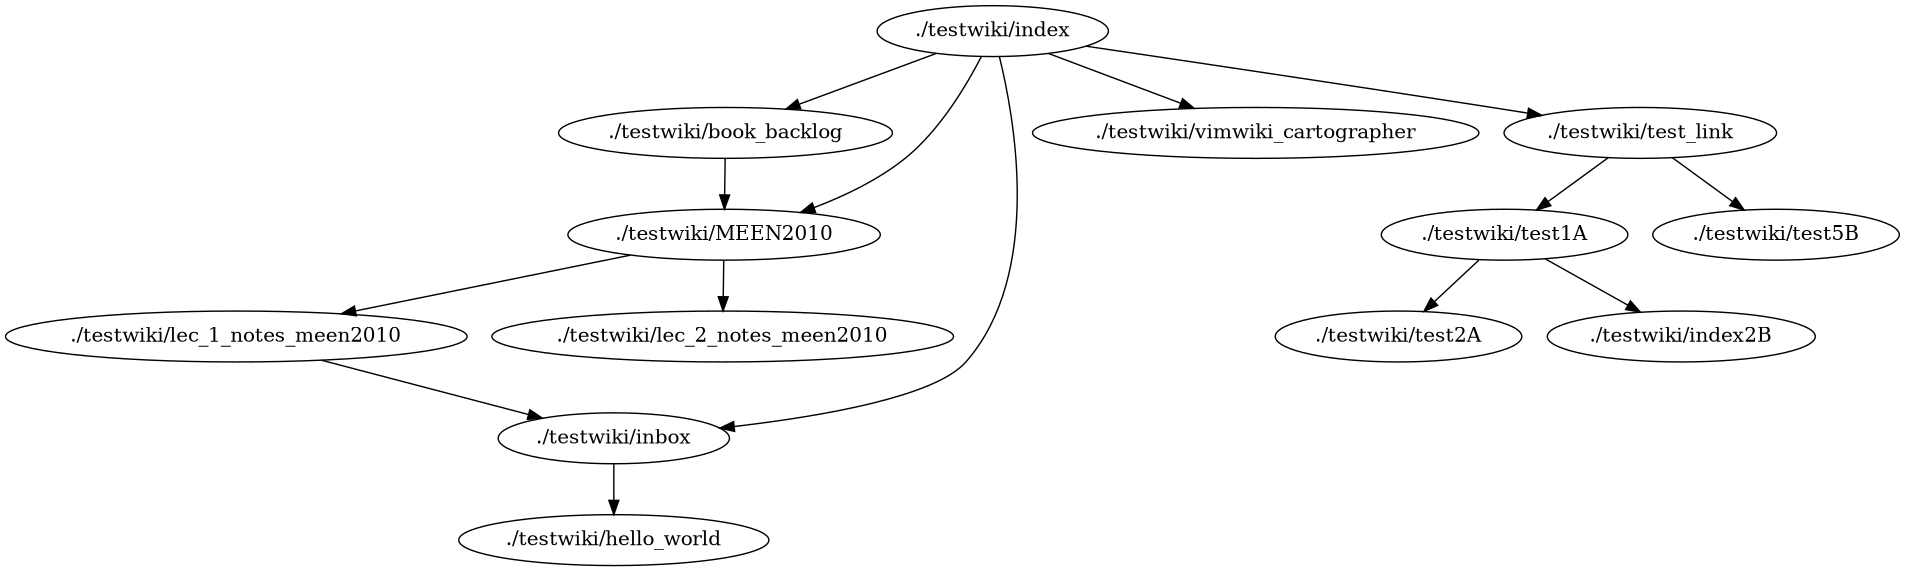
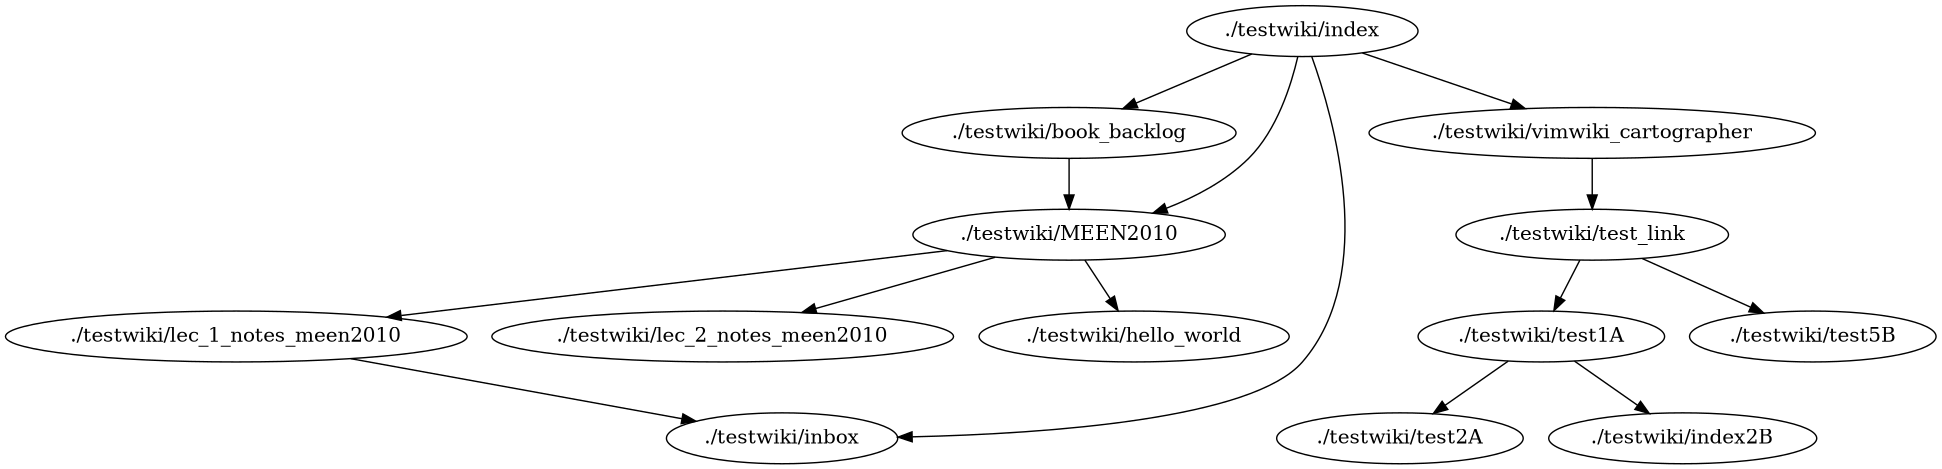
(1307, 79) -> (1592, 177)
(614, 482) -> (1098, 279)
